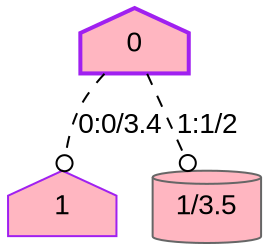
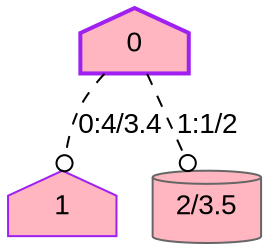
(120, 126) -> (120, 126)
(207, 207) -> (207, 207)
